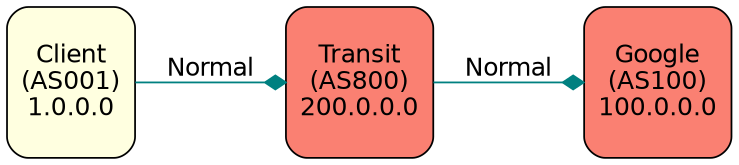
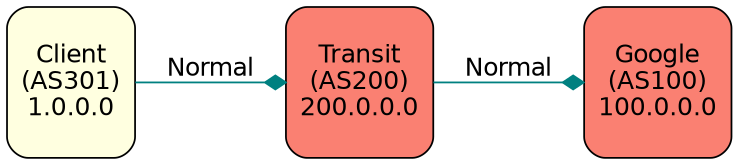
(71, 82) -> (71, 82)
(360, 82) -> (360, 82)
